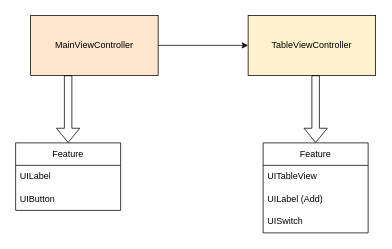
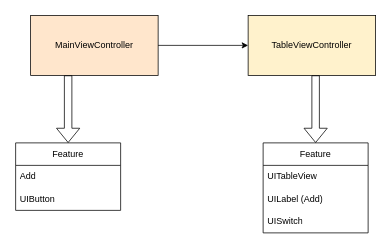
(36, 177) -> (27, 177)
